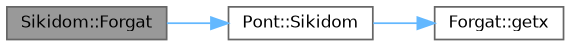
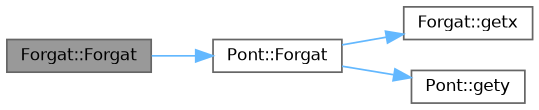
(87, 23) -> (79, 56)
(301, 23) -> (277, 56)
none -> (468, 87)
